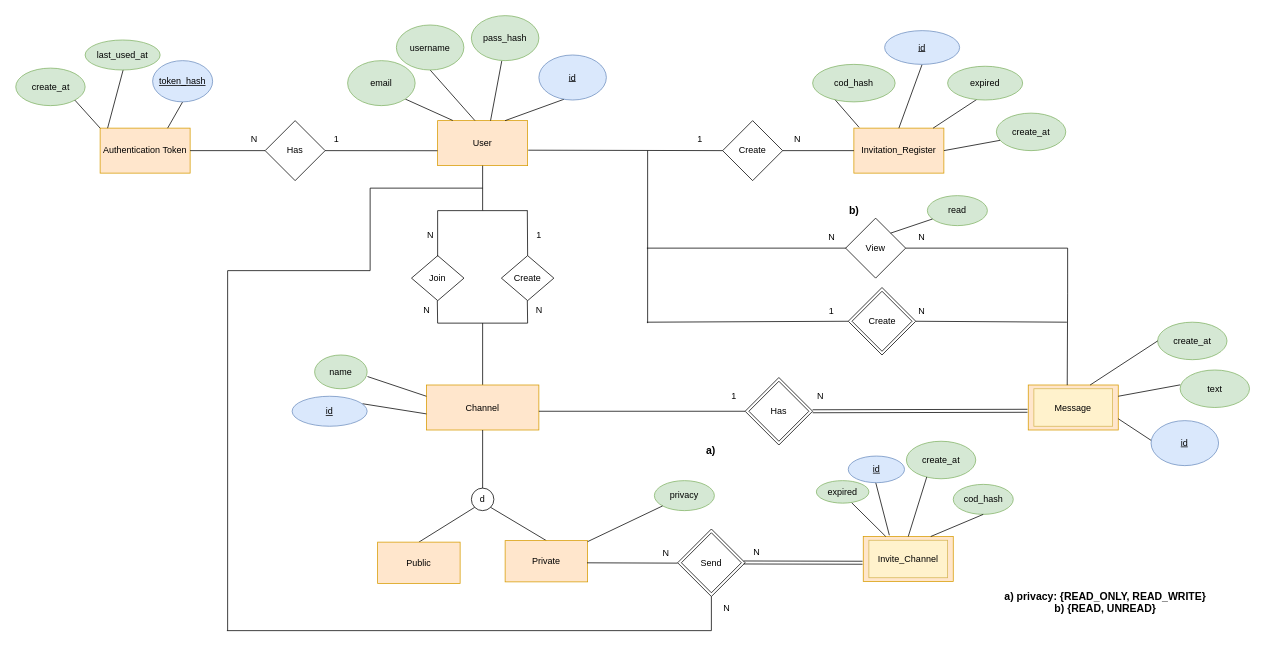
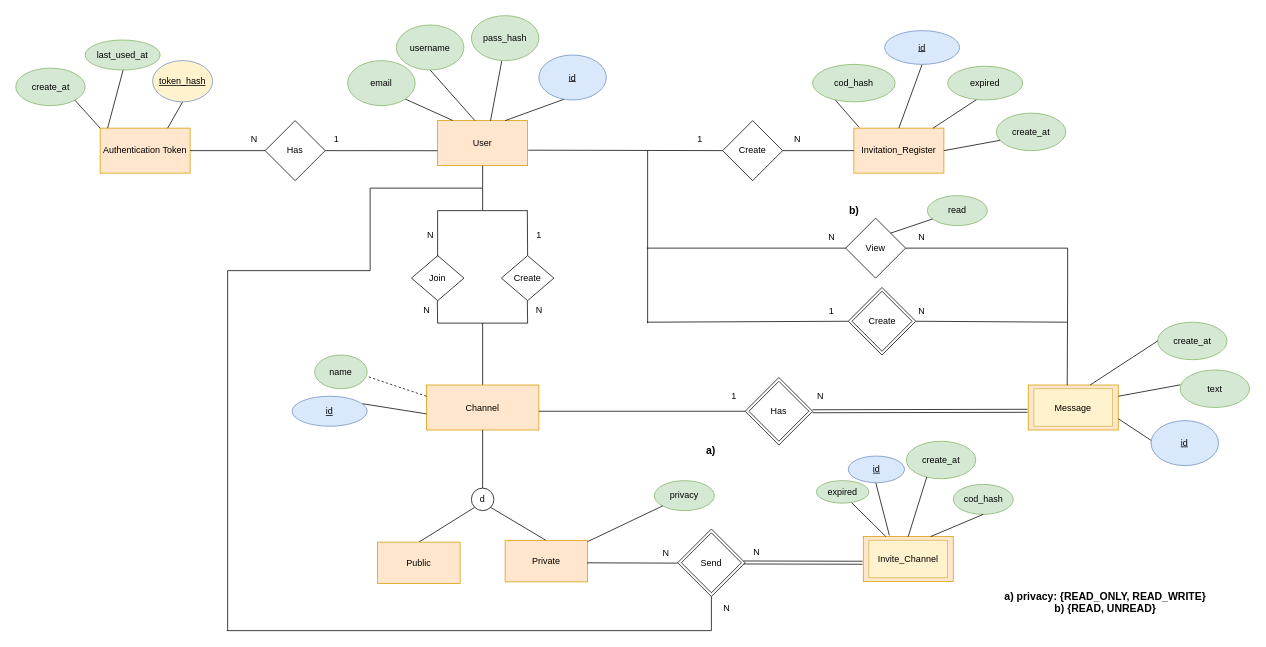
(183, 81) -> (183, 81)
(397, 386) -> (397, 386)
